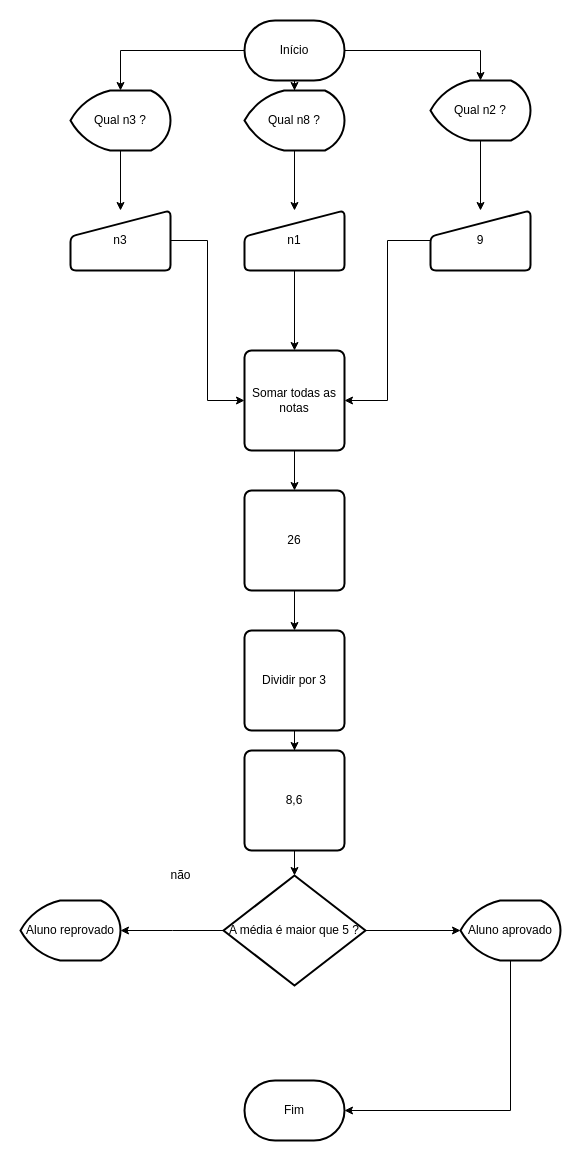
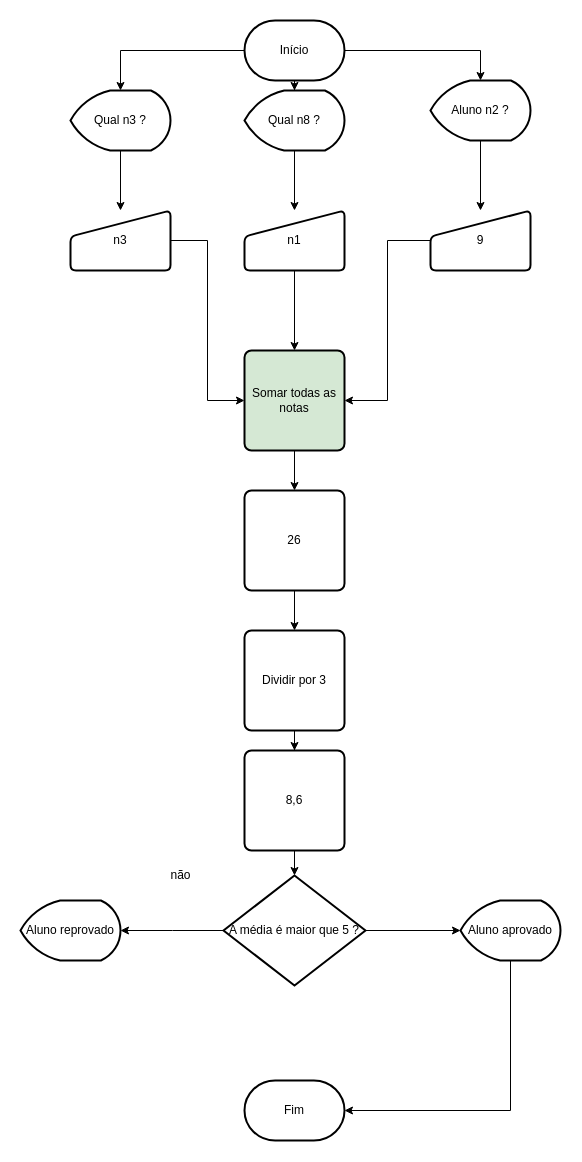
(481, 111) -> (481, 111)
(295, 401) -> (295, 401)
